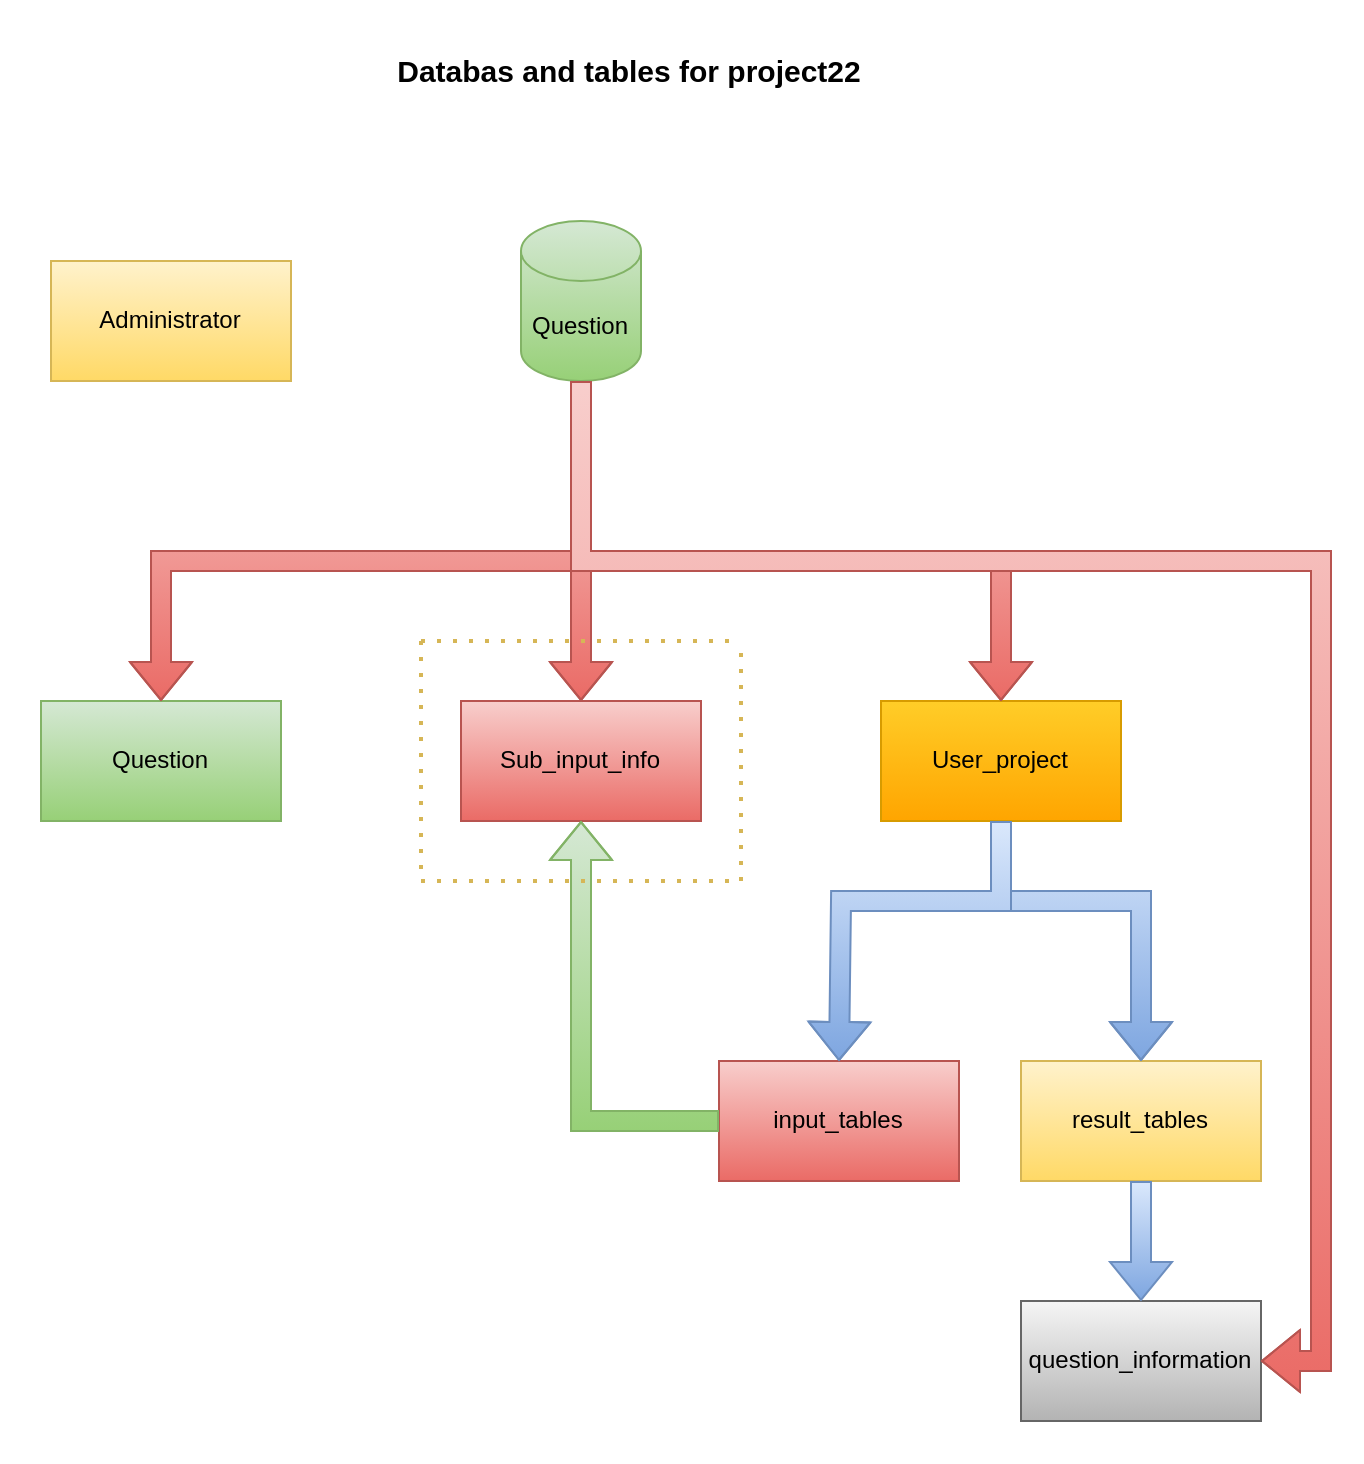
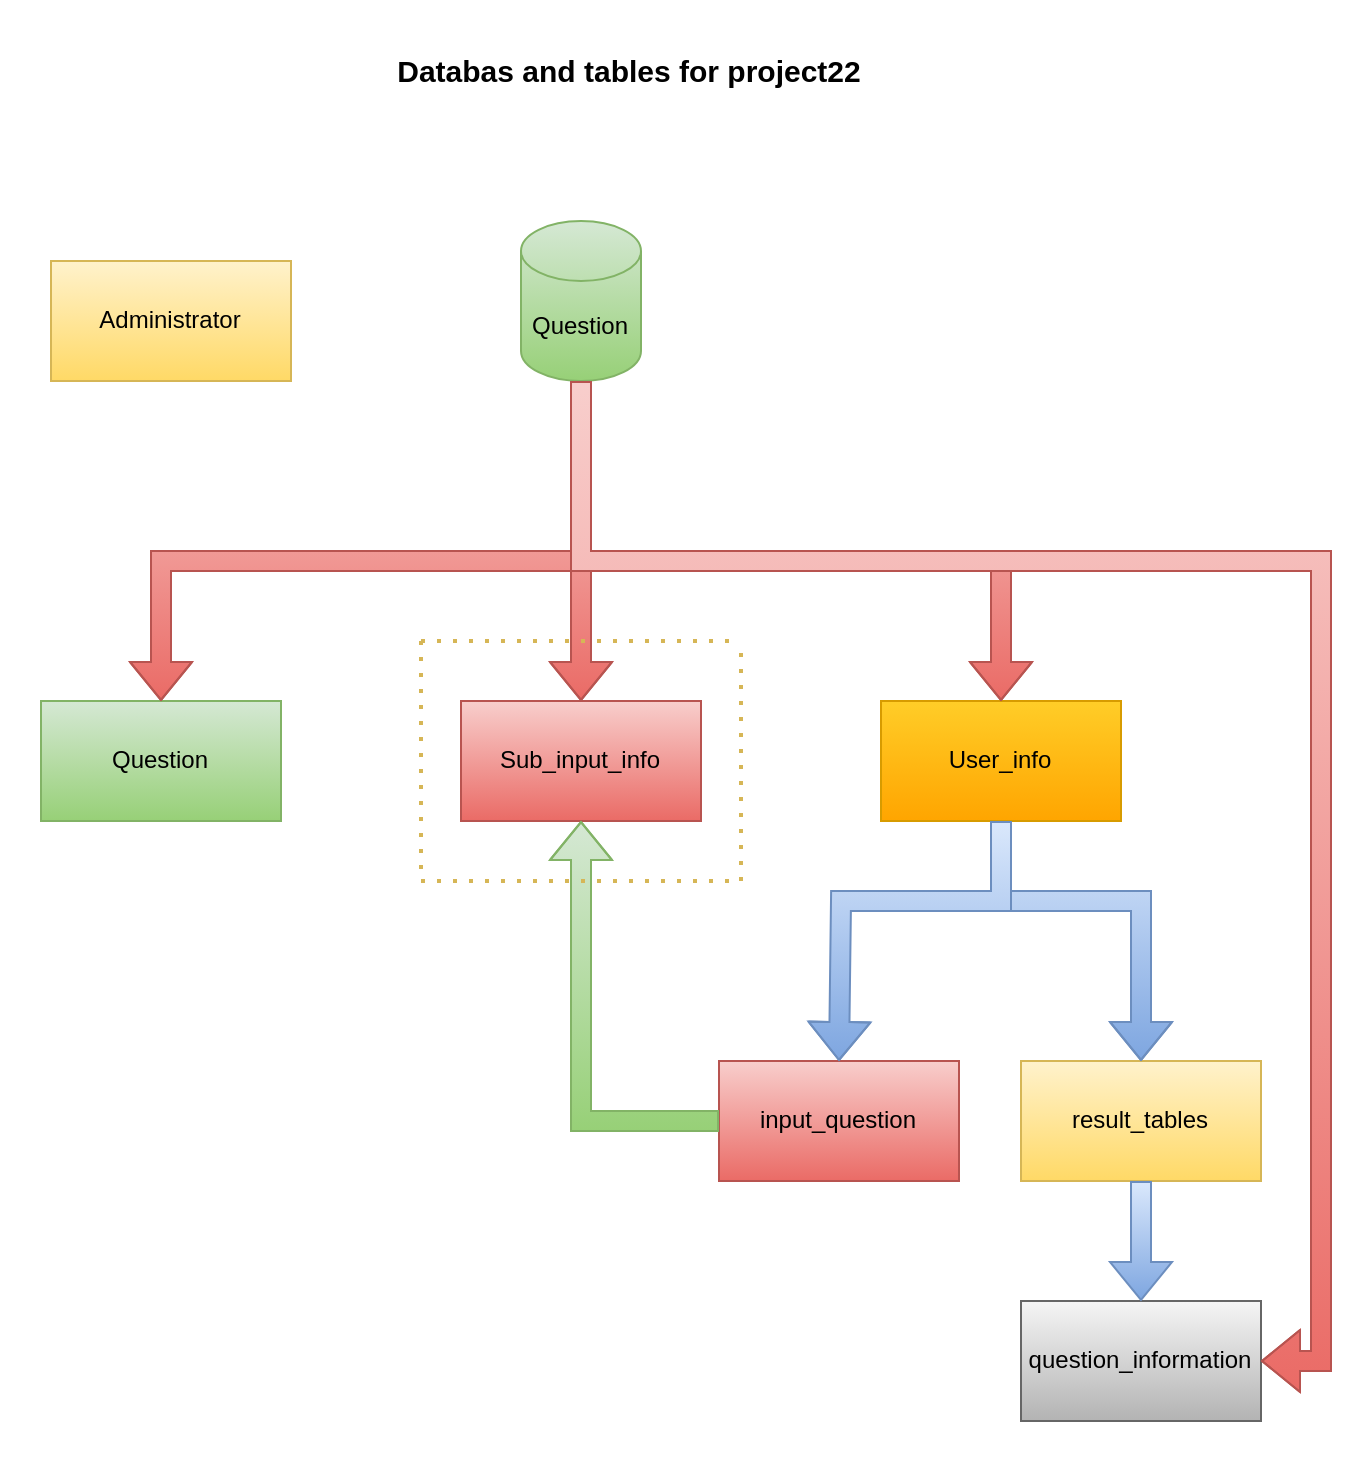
(1001, 761) -> (1001, 761)
(839, 1121) -> (839, 1121)
